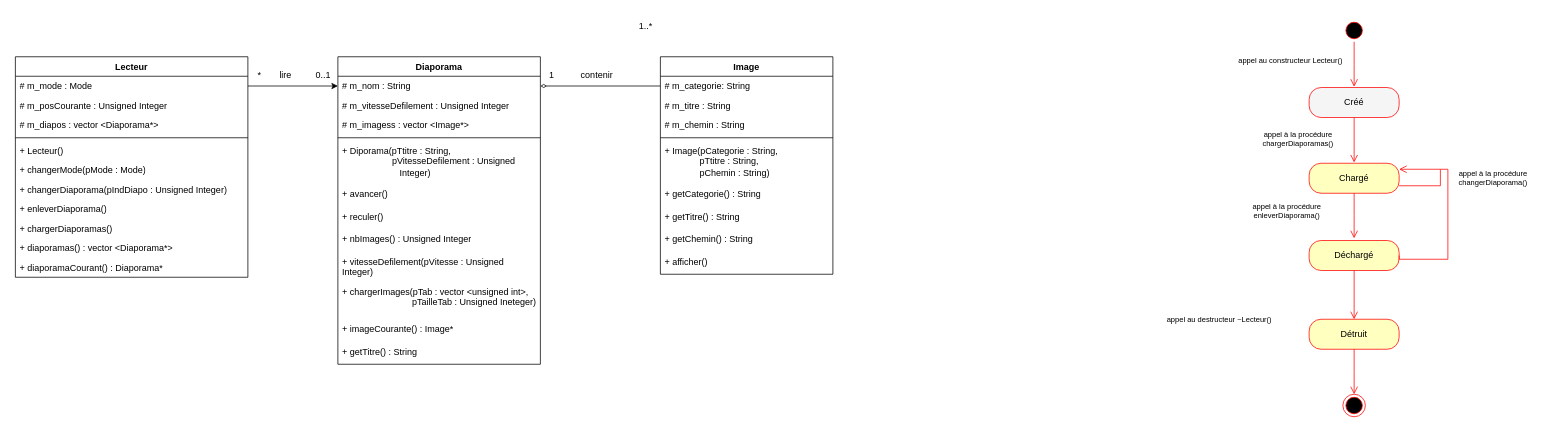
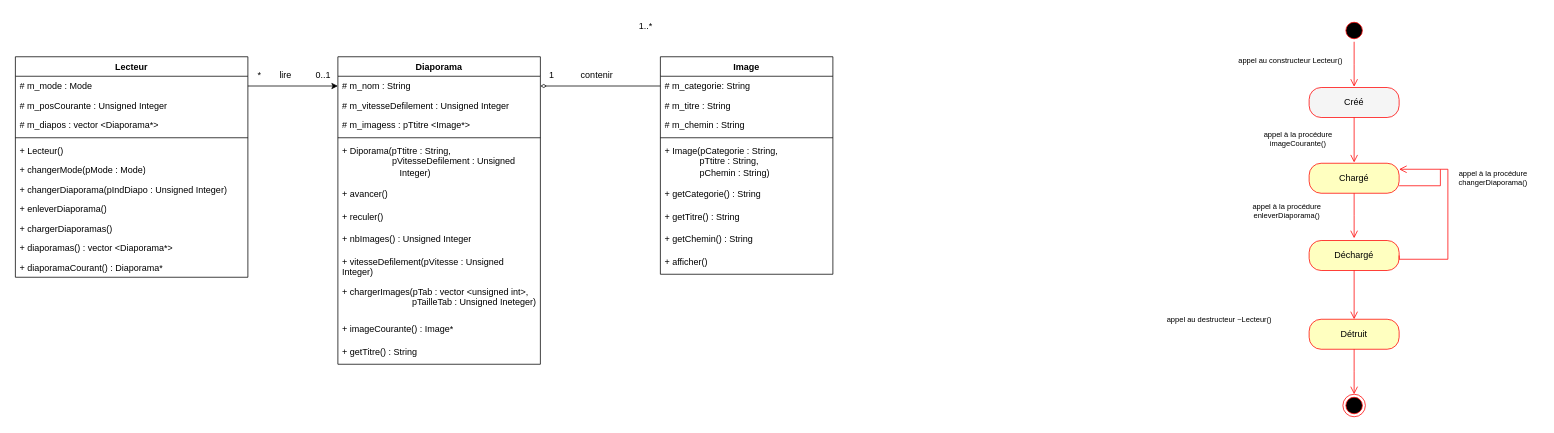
(408, 126) -> (410, 126)
(1298, 139) -> (1298, 139)
